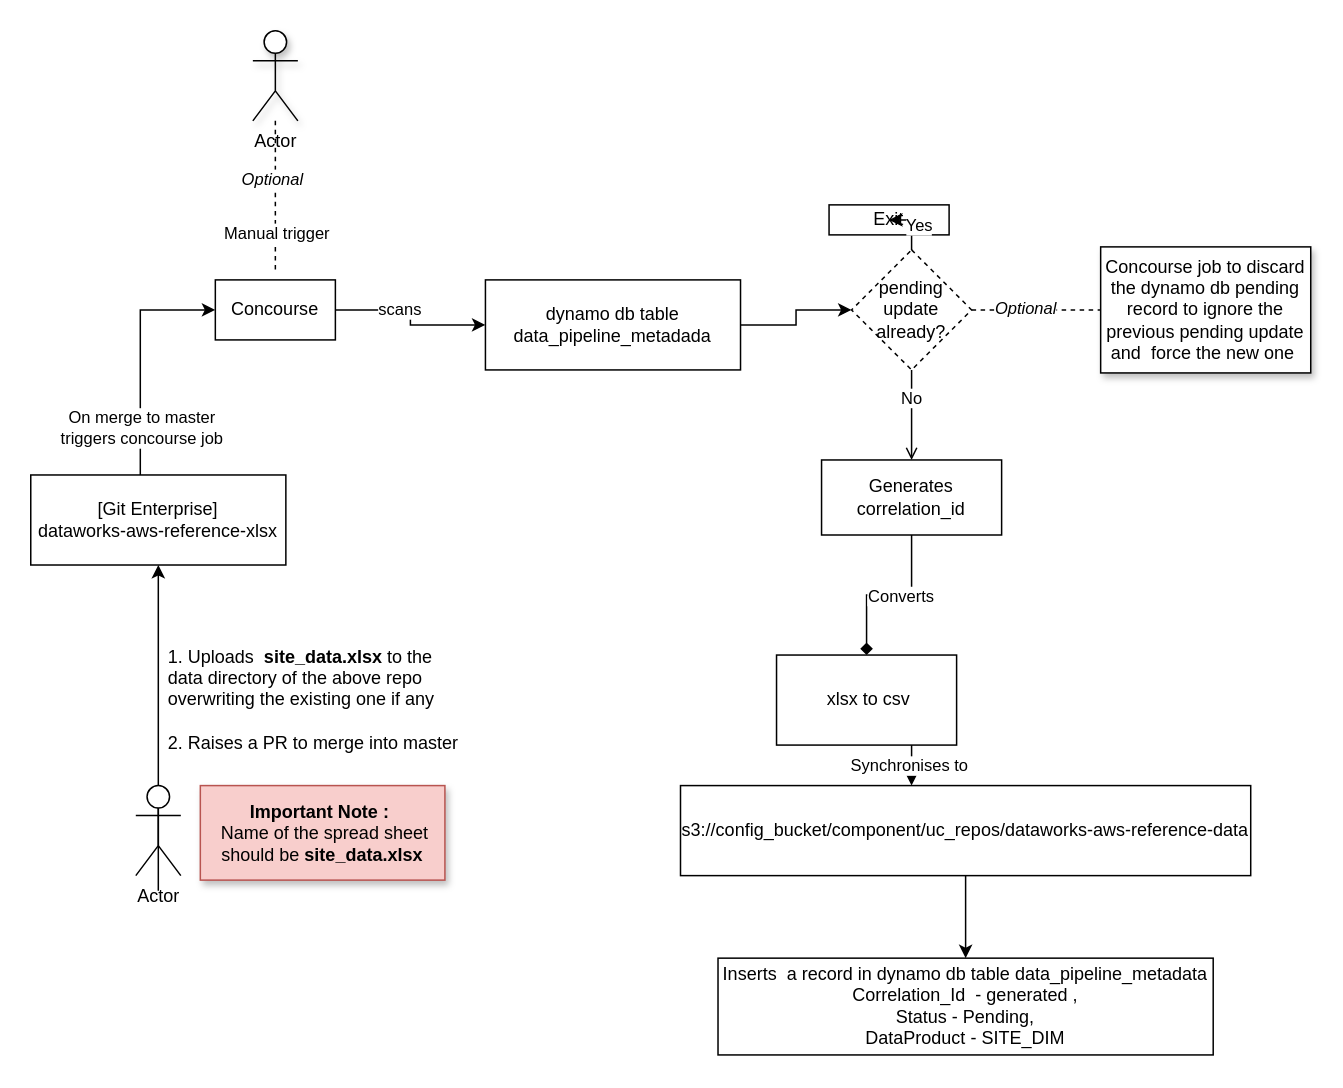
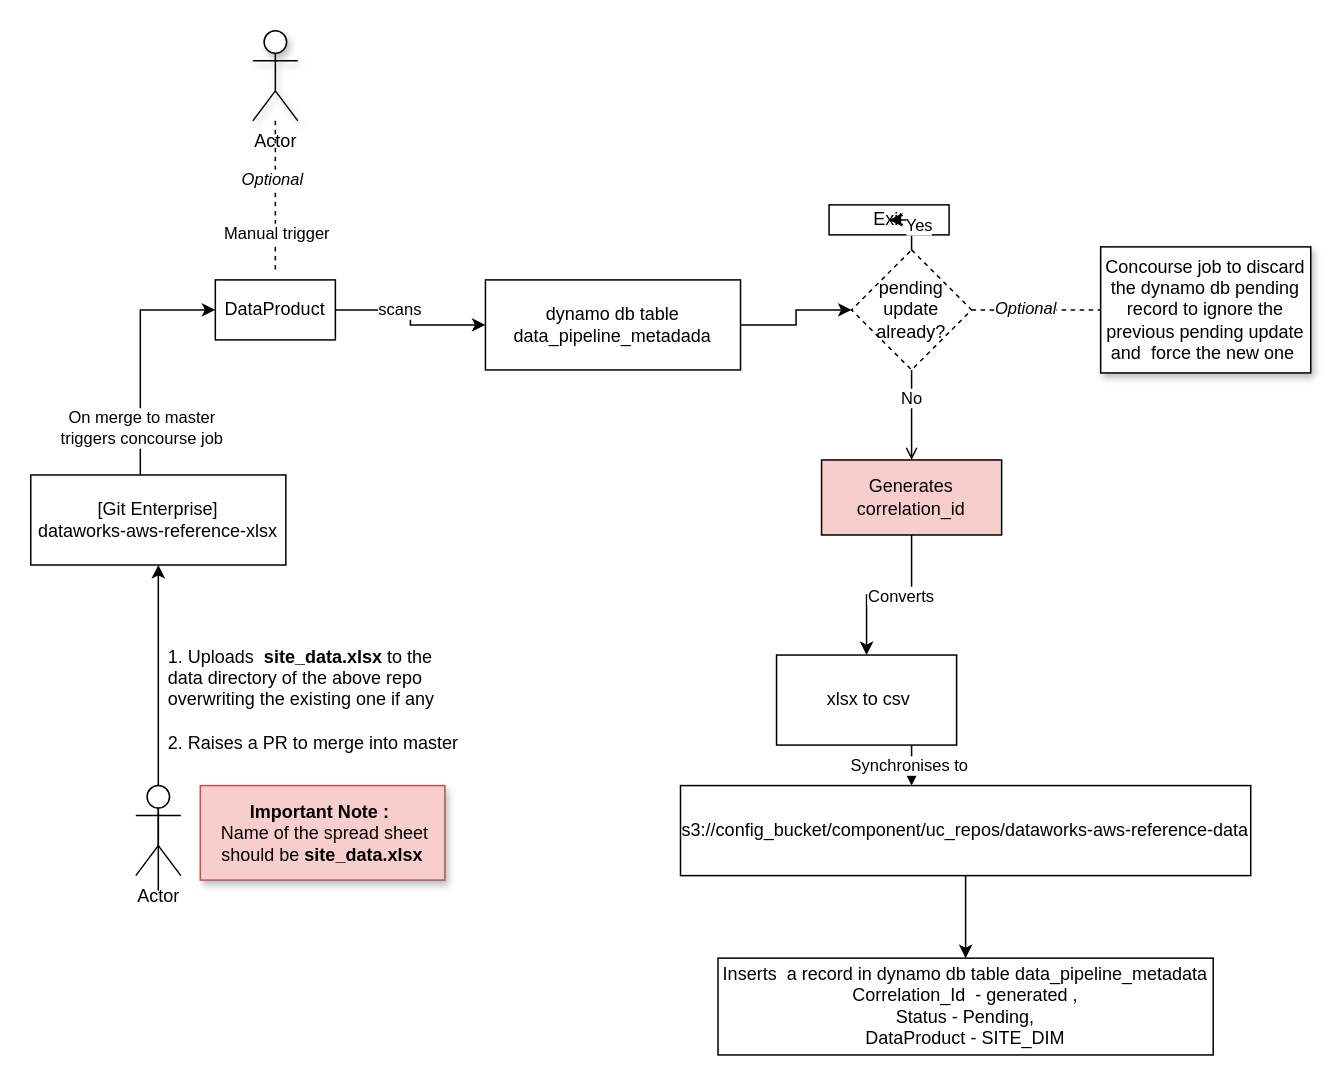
(275, 310) -> (275, 310)
(911, 497) -> (911, 497)
(866, 642) -> (866, 643)
